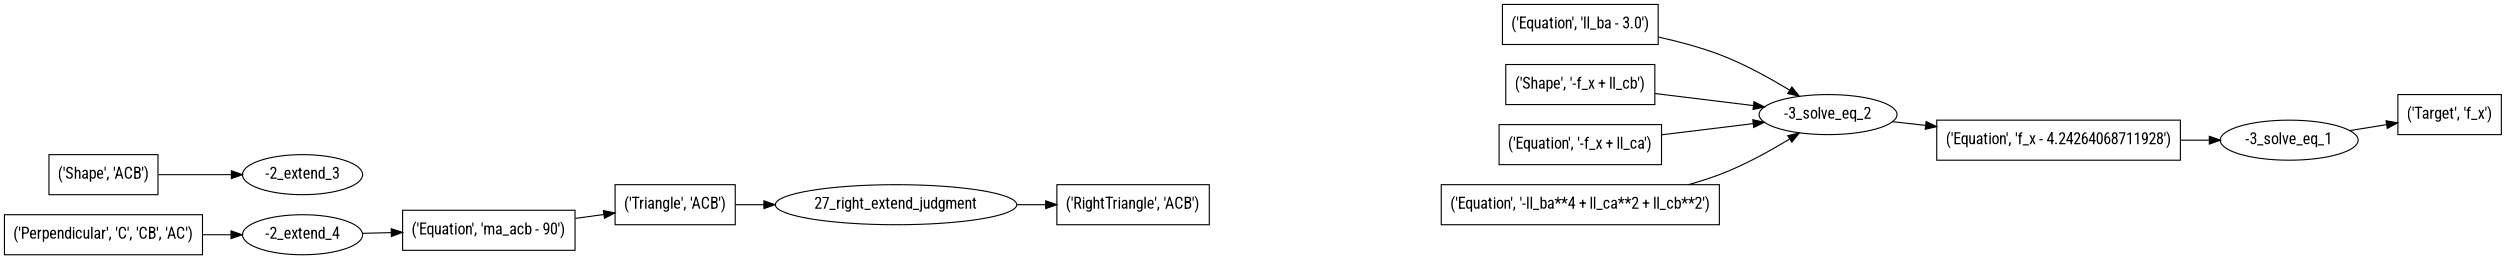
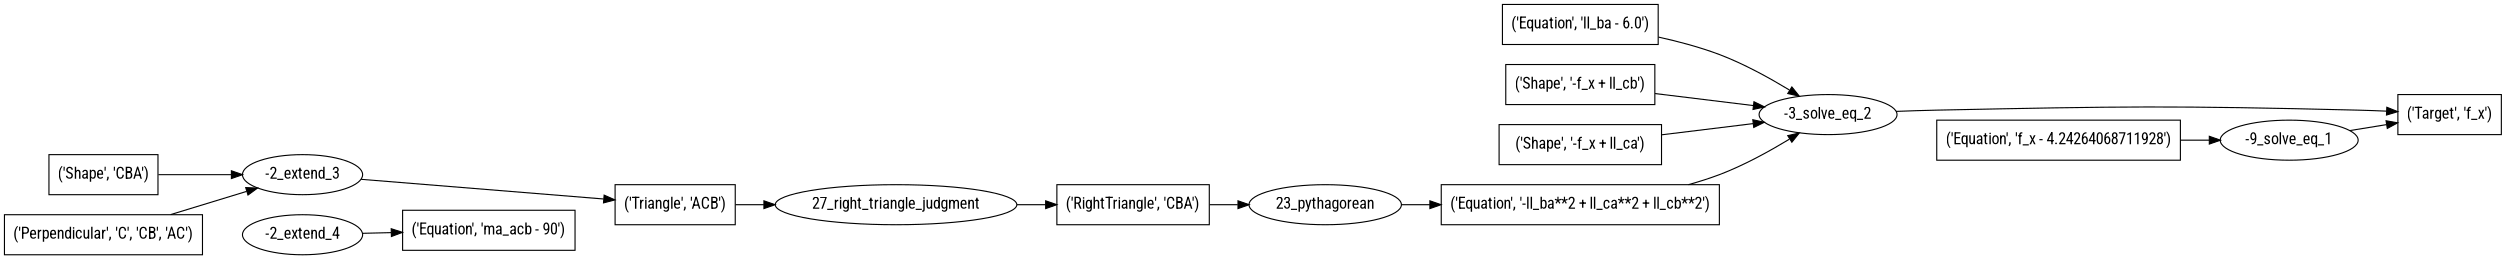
(1580, 24) -> (1580, 24)
(1909, 124) -> (2141, 107)
(2289, 140) -> (2289, 140)
(1580, 145) -> (1580, 145)
(103, 175) -> (103, 175)
(896, 205) -> (896, 205)
(1133, 205) -> (1133, 205)
none -> (1325, 205)
(1580, 205) -> (1580, 205)
(590, 216) -> (482, 189)
(217, 235) -> (209, 203)
